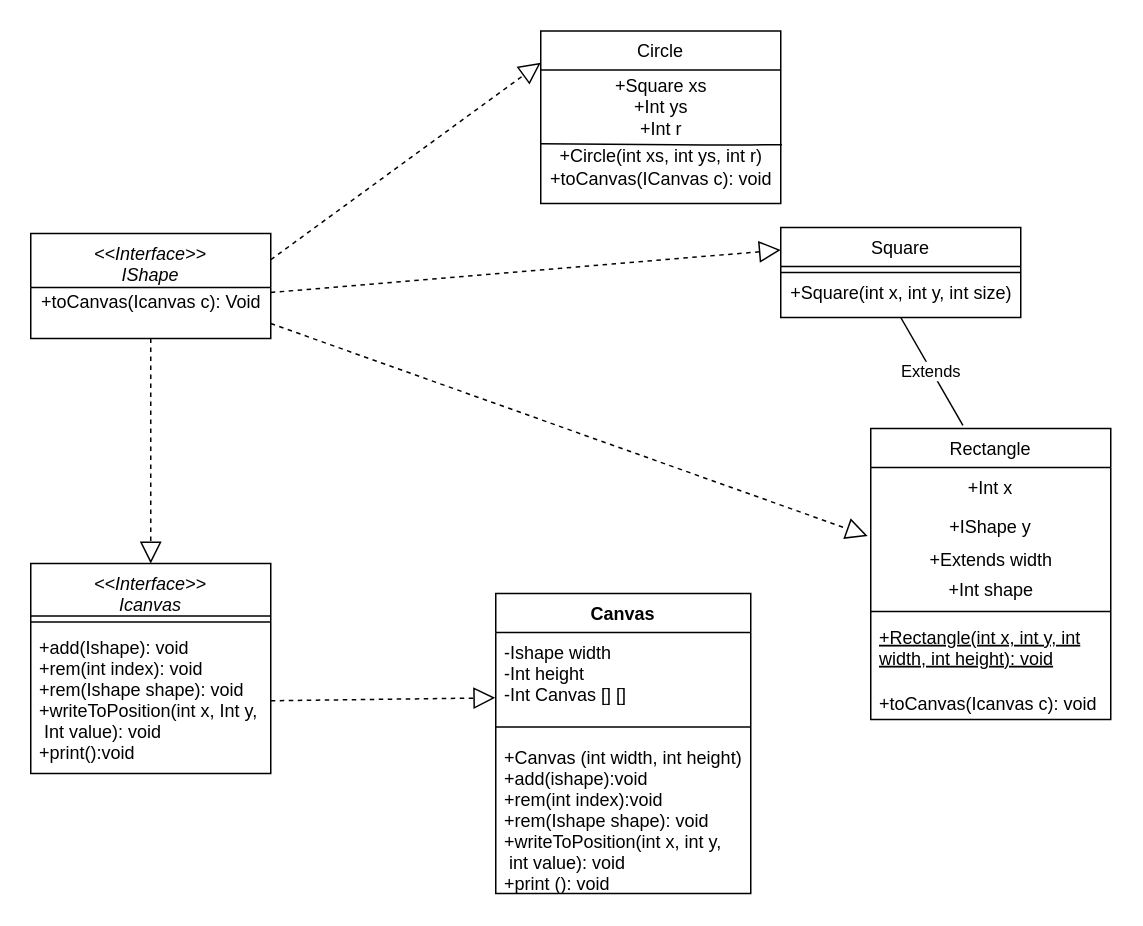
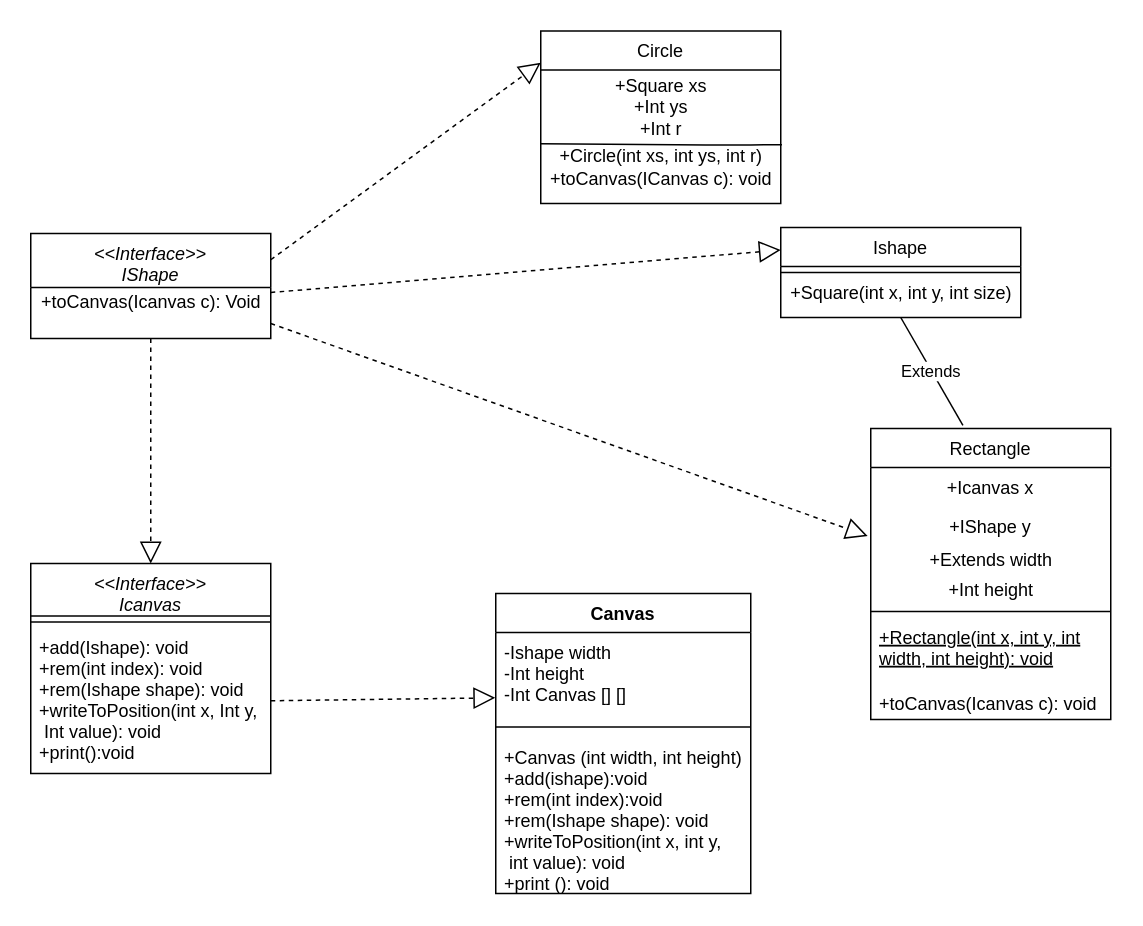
(900, 248) -> (900, 248)
(990, 488) -> (990, 488)
(992, 590) -> (992, 590)
